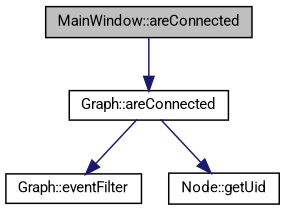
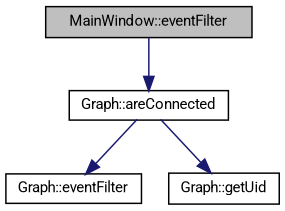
(149, 22) -> (149, 22)
(224, 189) -> (224, 189)
